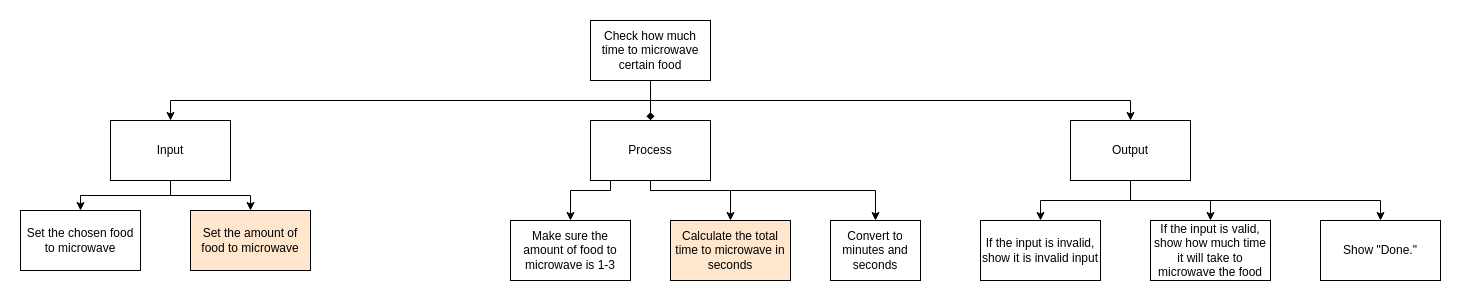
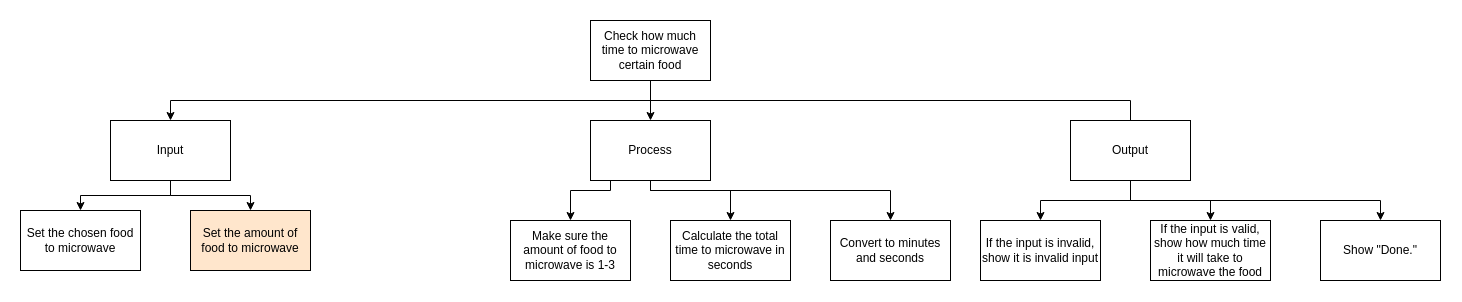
(651, 112) -> (651, 112)
(1131, 112) -> (1131, 115)
(731, 251) -> (731, 251)
(876, 251) -> (891, 251)
